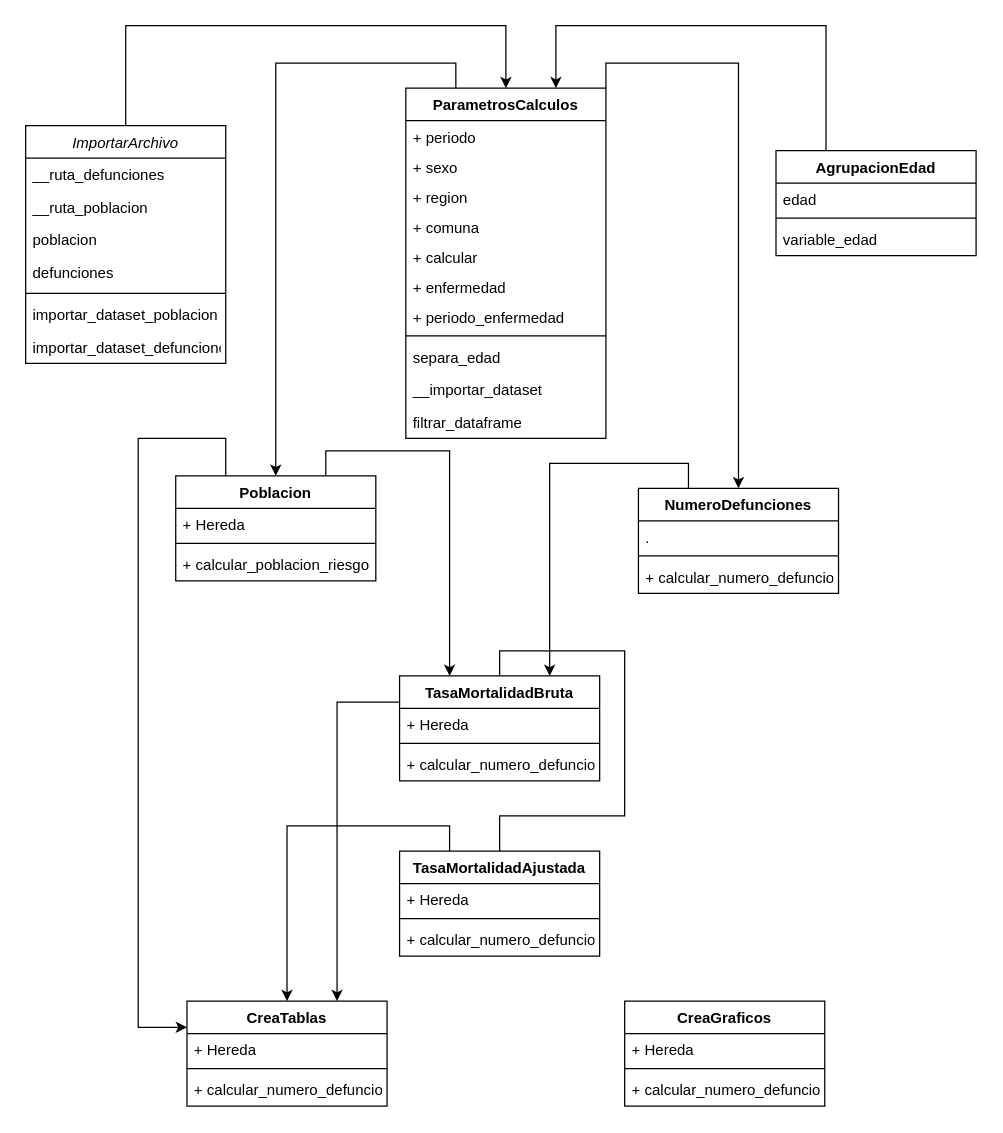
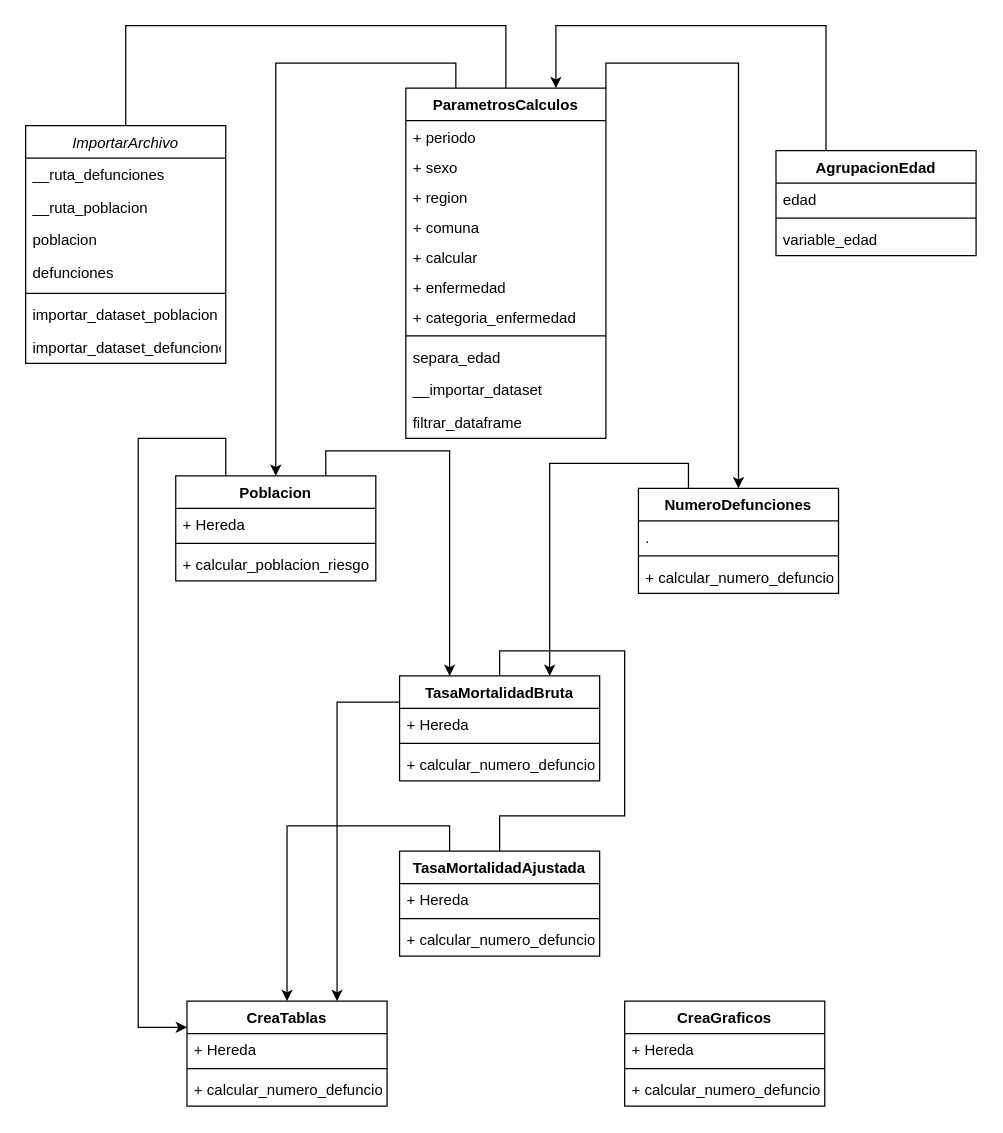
(506, 78) -> (506, 81)
(493, 318) -> (501, 318)
